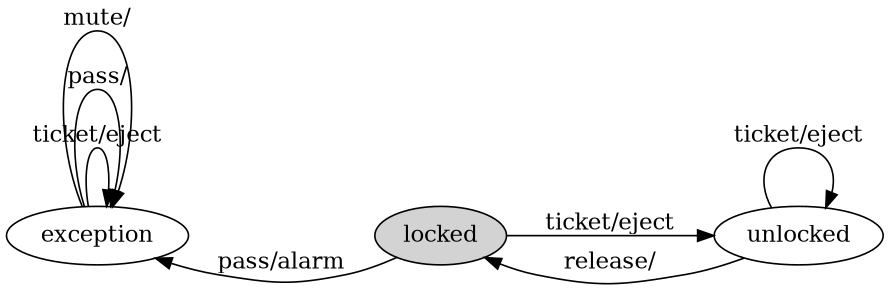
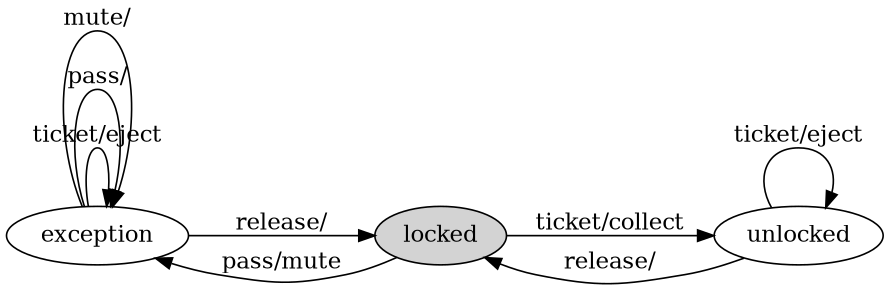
(610, 223) -> (610, 223)
none -> (273, 236)
(282, 262) -> (282, 262)
